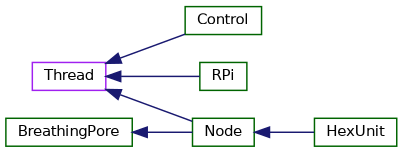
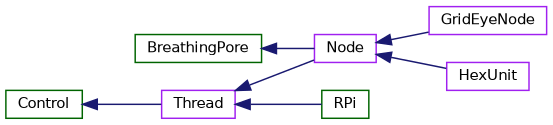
none -> (488, 21)
(153, 46) -> (129, 104)
(223, 132) -> (345, 48)
(356, 132) -> (488, 76)
